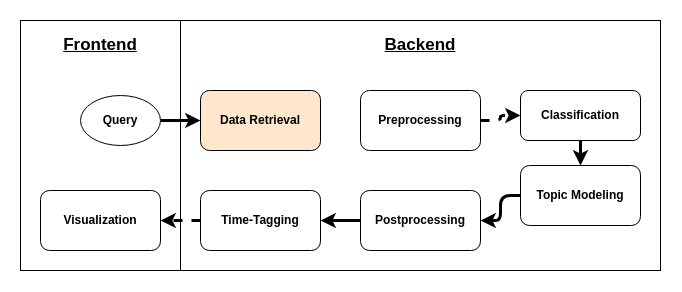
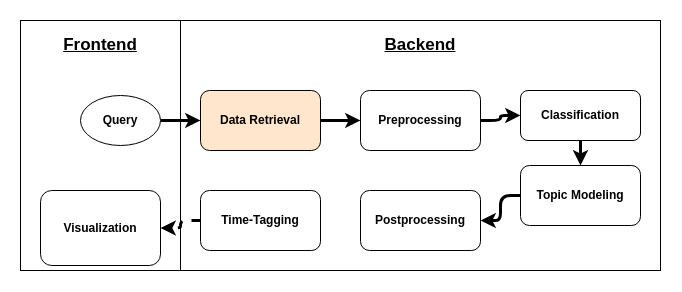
(496, 120) -> (496, 120)
none -> (335, 121)
(101, 221) -> (101, 228)
(346, 221) -> none
